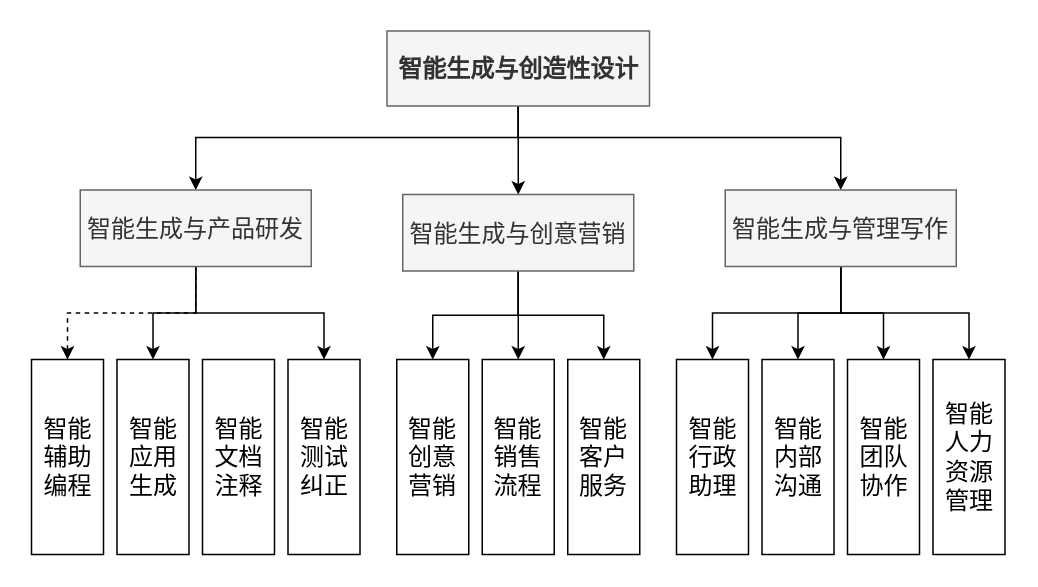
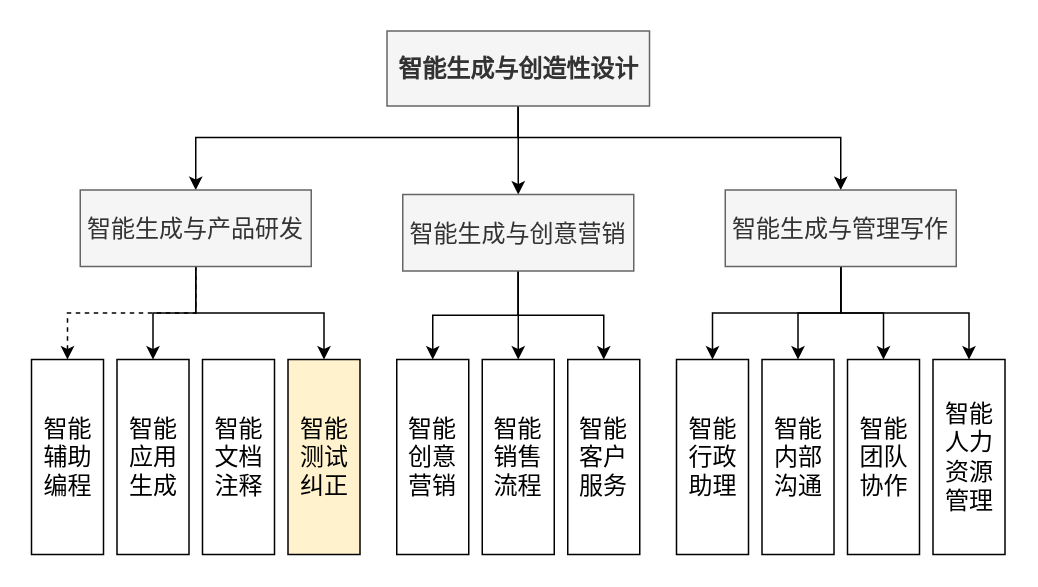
(324, 457) -> (324, 457)
